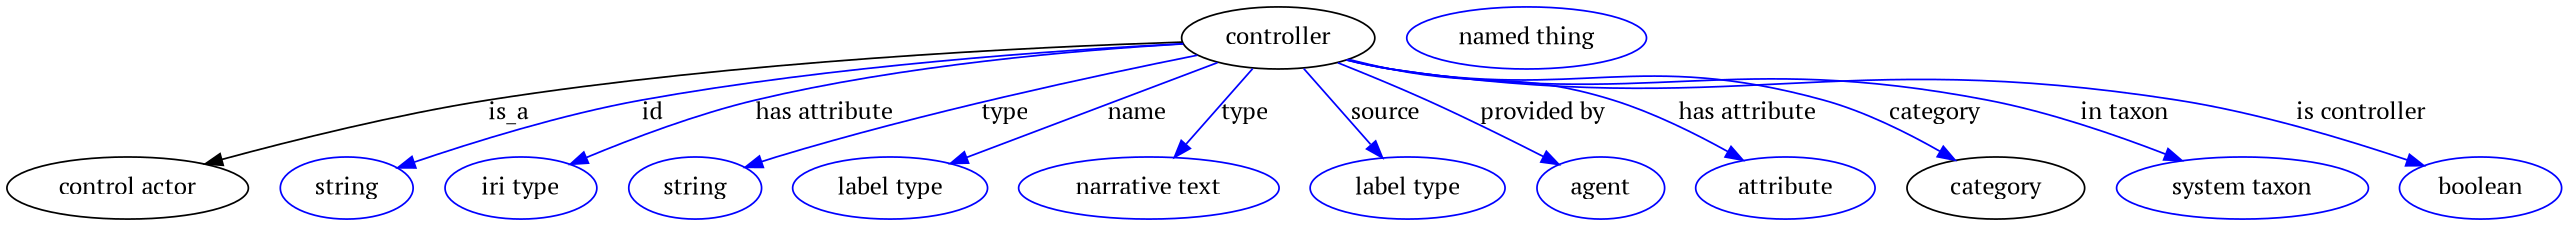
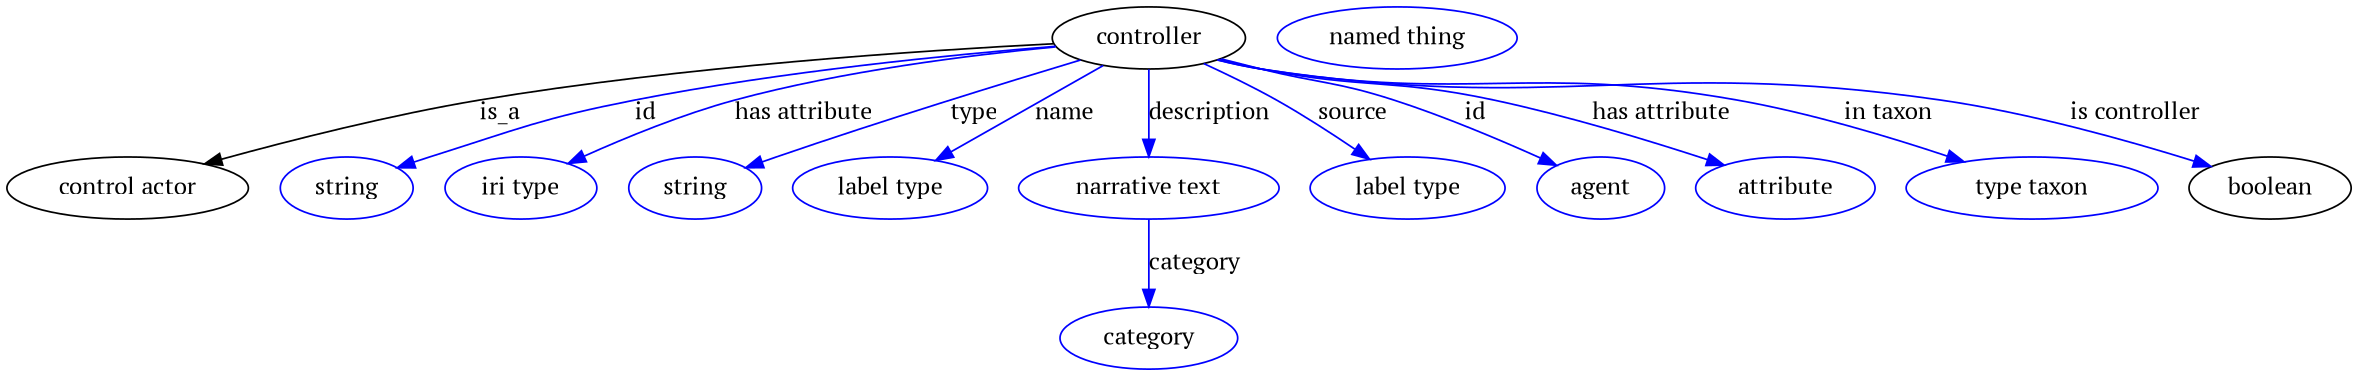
(1800, 95) -> (1149, 254)
(1245, 113) -> (1209, 113)
(1543, 113) -> (1476, 113)
(1996, 188) -> (1149, 338)
(2242, 188) -> (2032, 188)
(2481, 188) -> (2270, 188)
